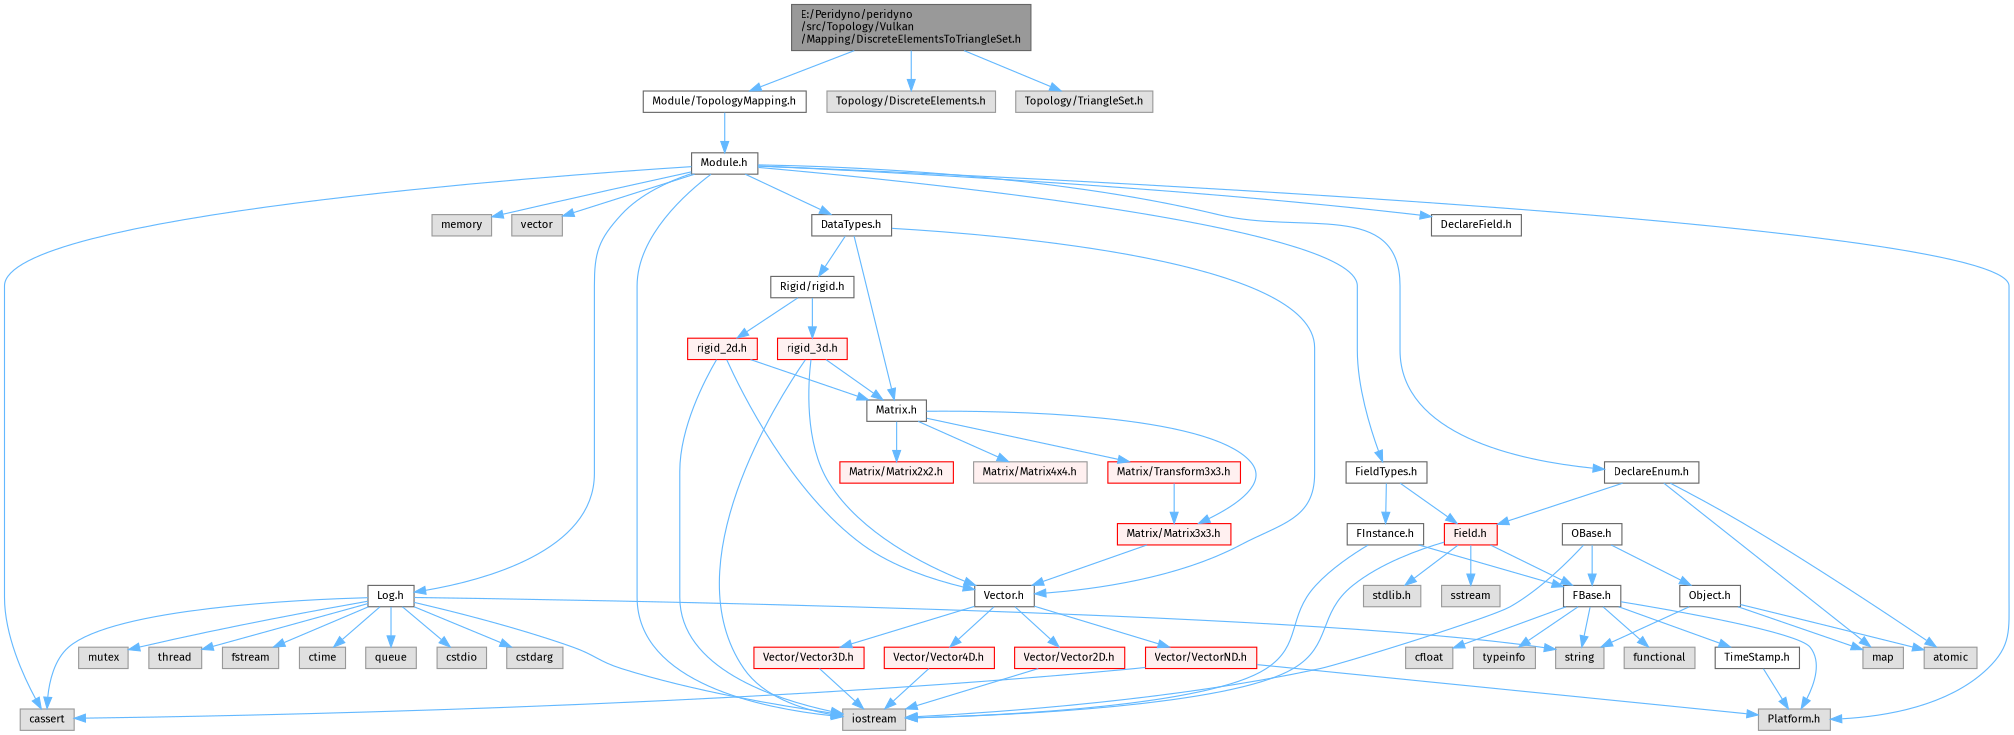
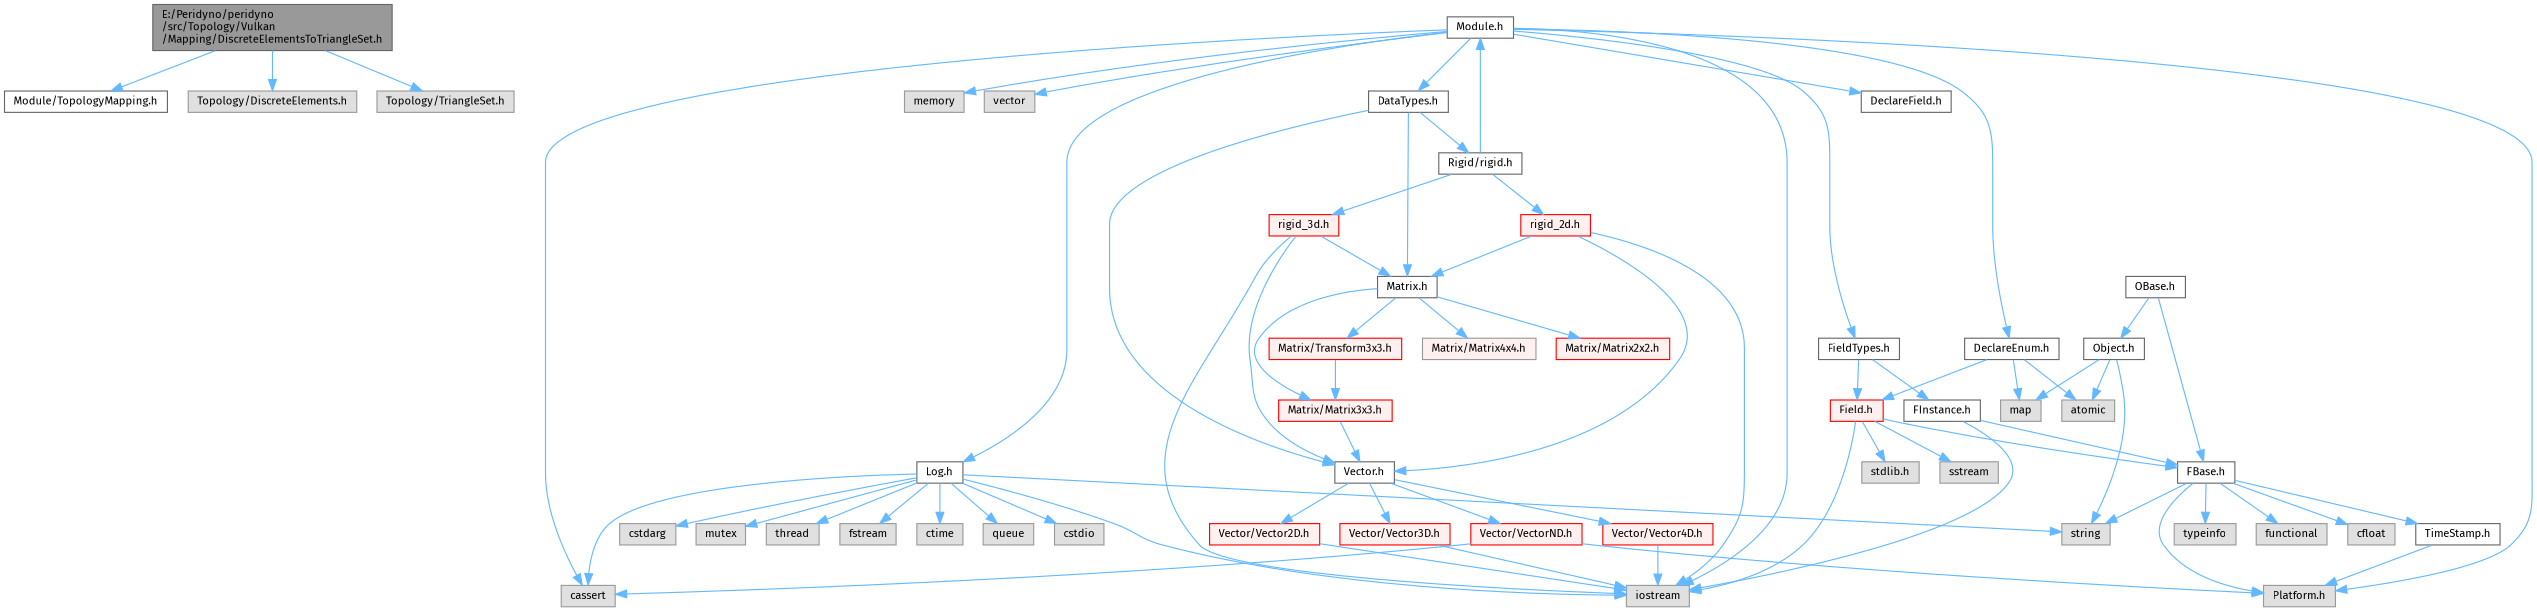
(725, 127) -> (1480, 101)
(1335, 665) -> none
